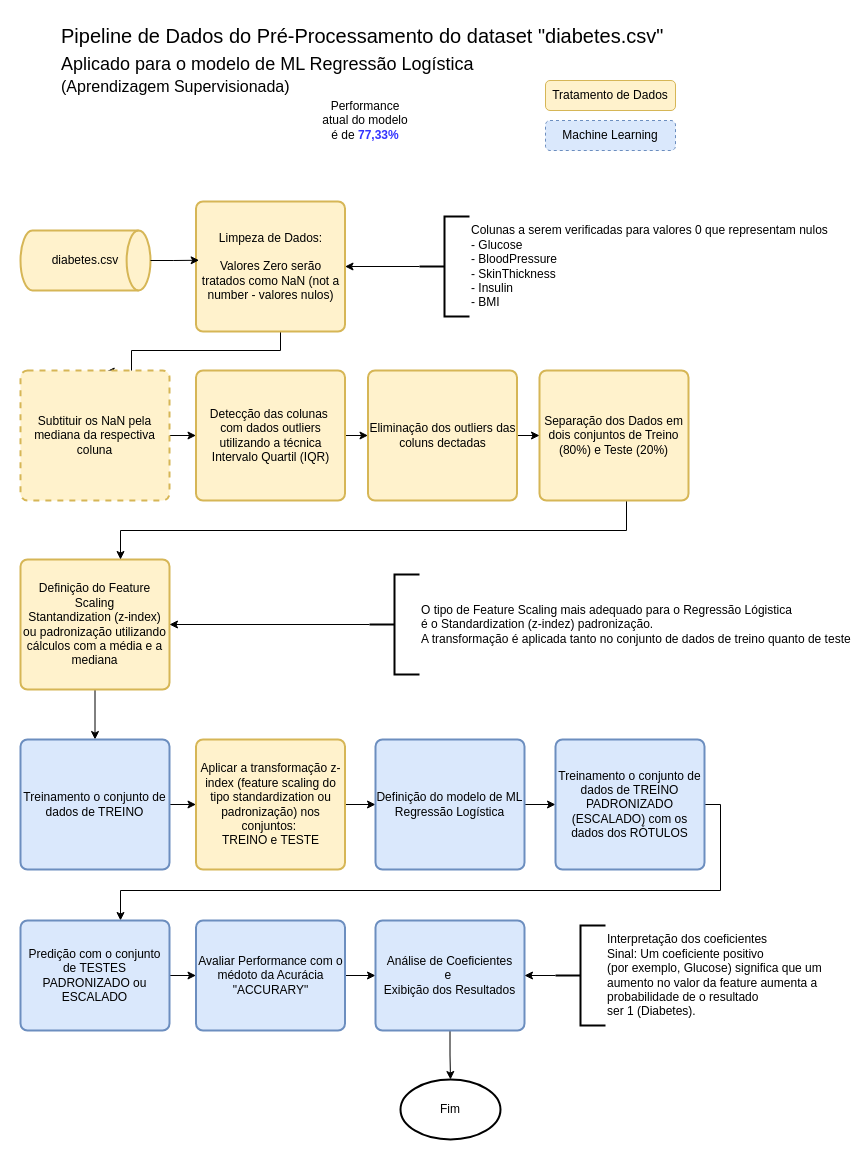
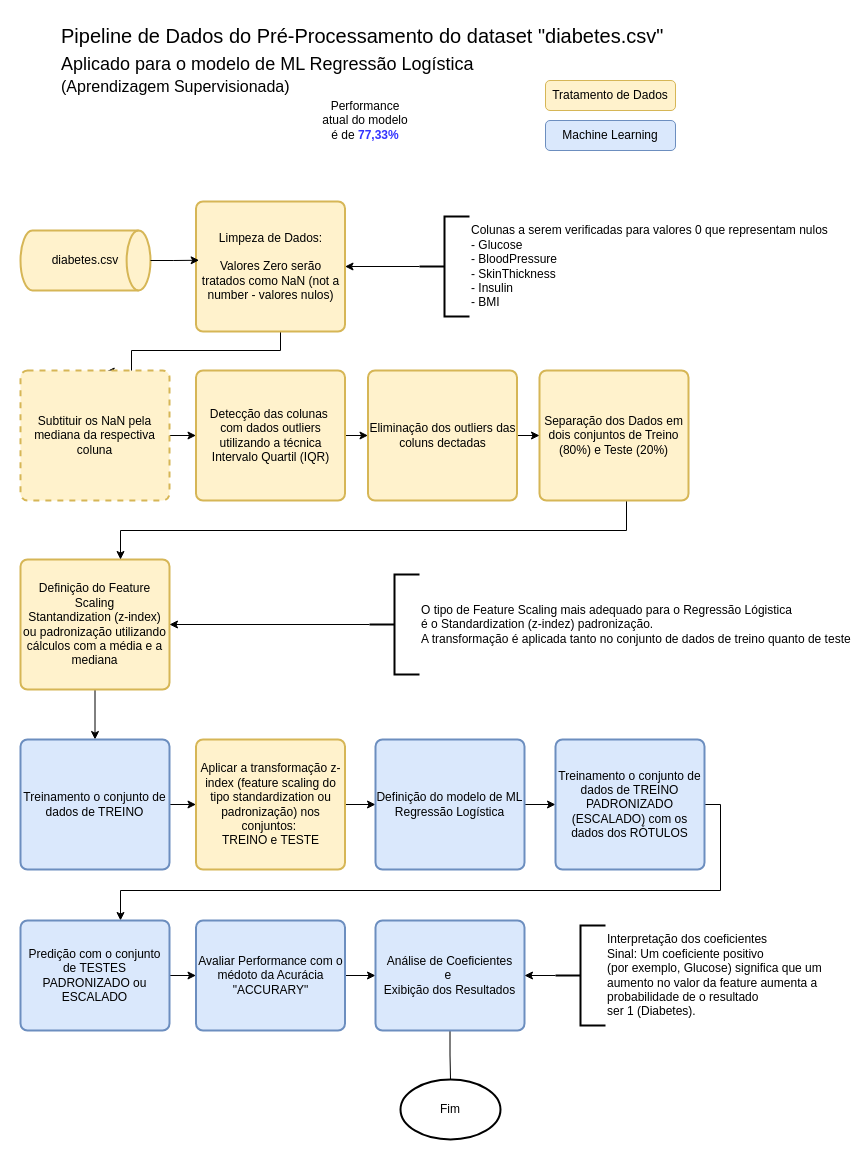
(611, 136) -> (611, 136)
(450, 1071) -> (450, 1073)
